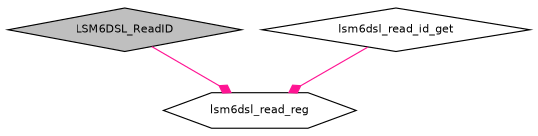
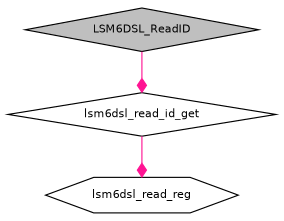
(185, 66) -> (142, 65)
